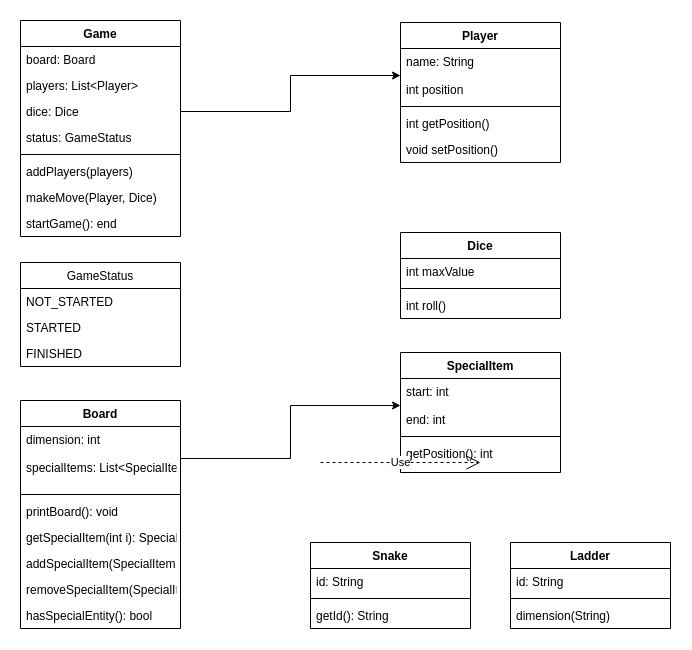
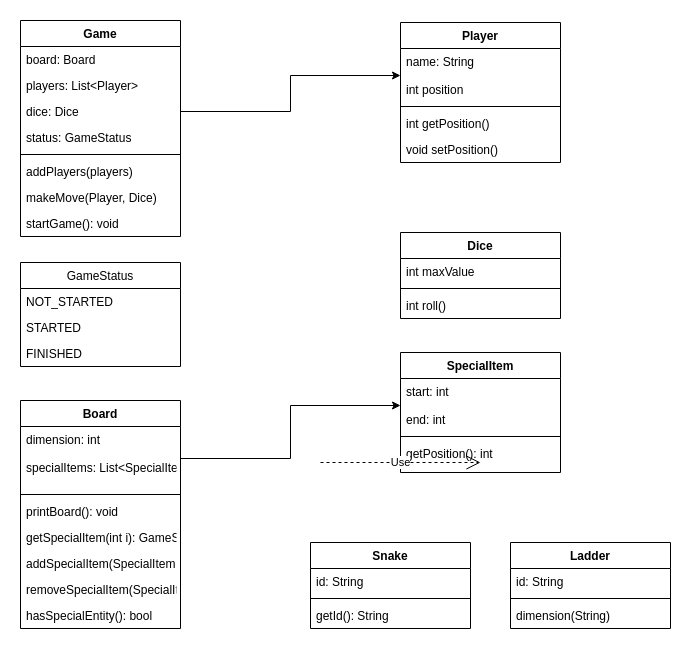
(77, 224) -> (78, 224)
(126, 538) -> (126, 538)
